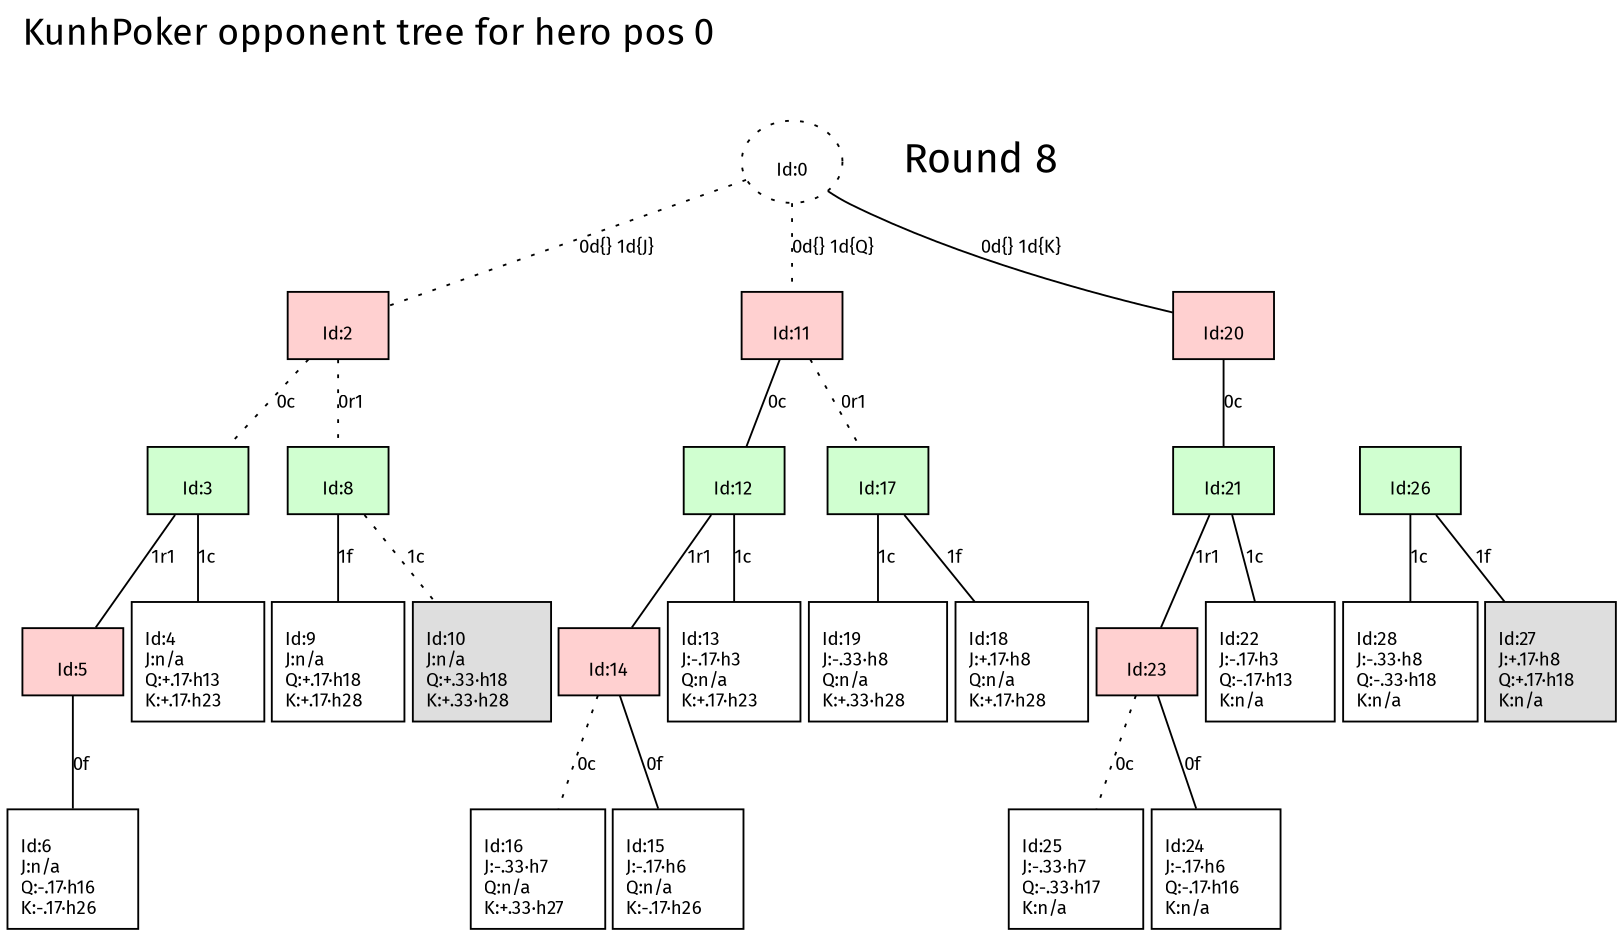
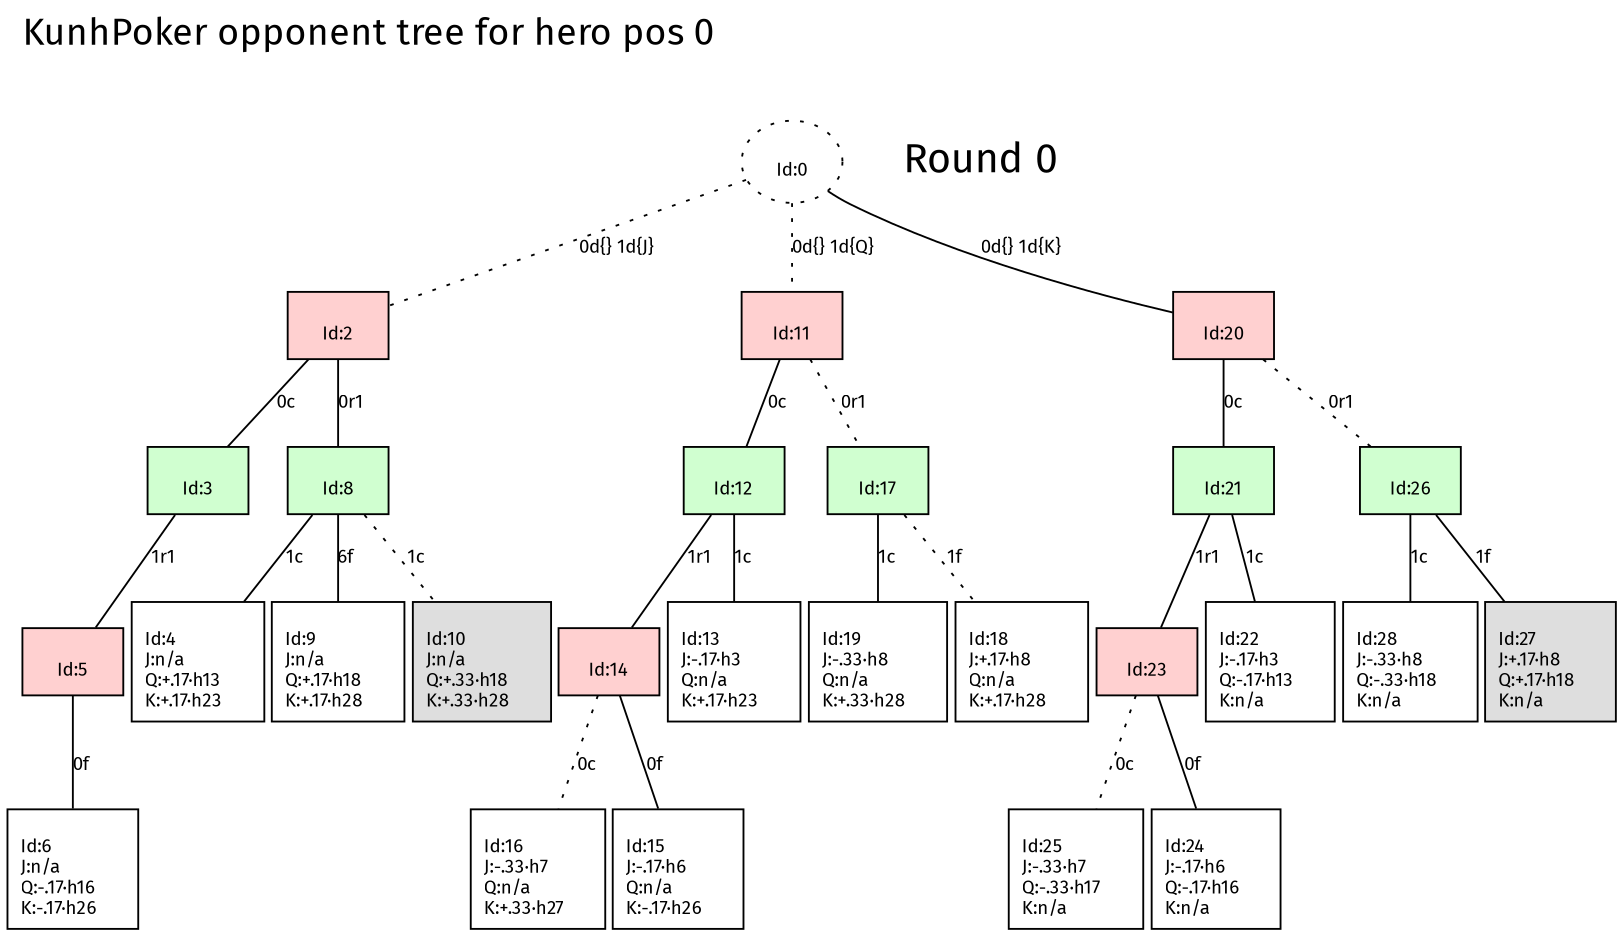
(981, 162) -> (981, 162)
(268, 403) -> (268, 403)
(338, 403) -> (338, 403)
none -> (1317, 403)
(198, 558) -> (278, 558)
(346, 558) -> (346, 558)
(940, 558) -> (940, 558)
